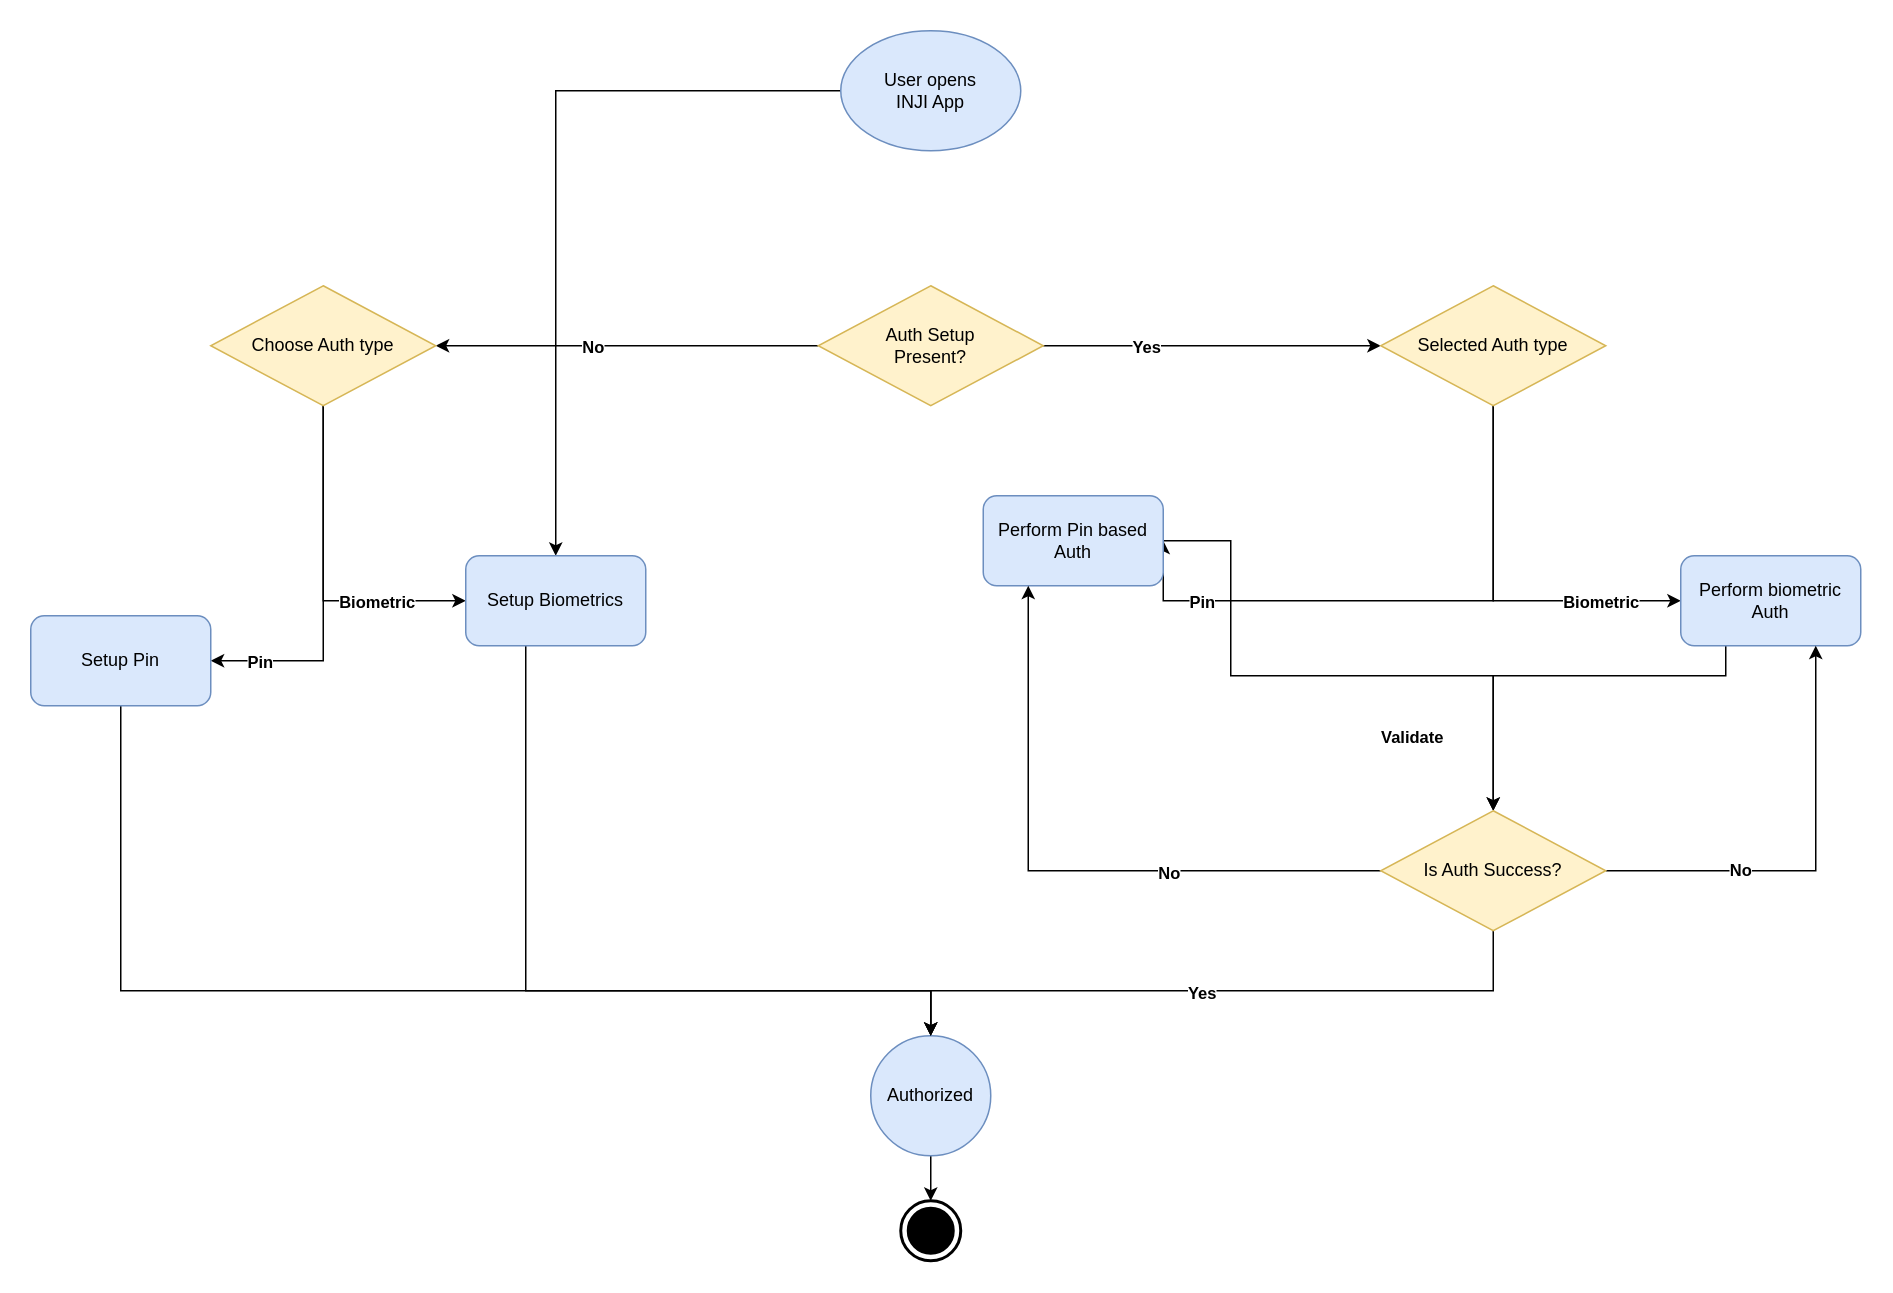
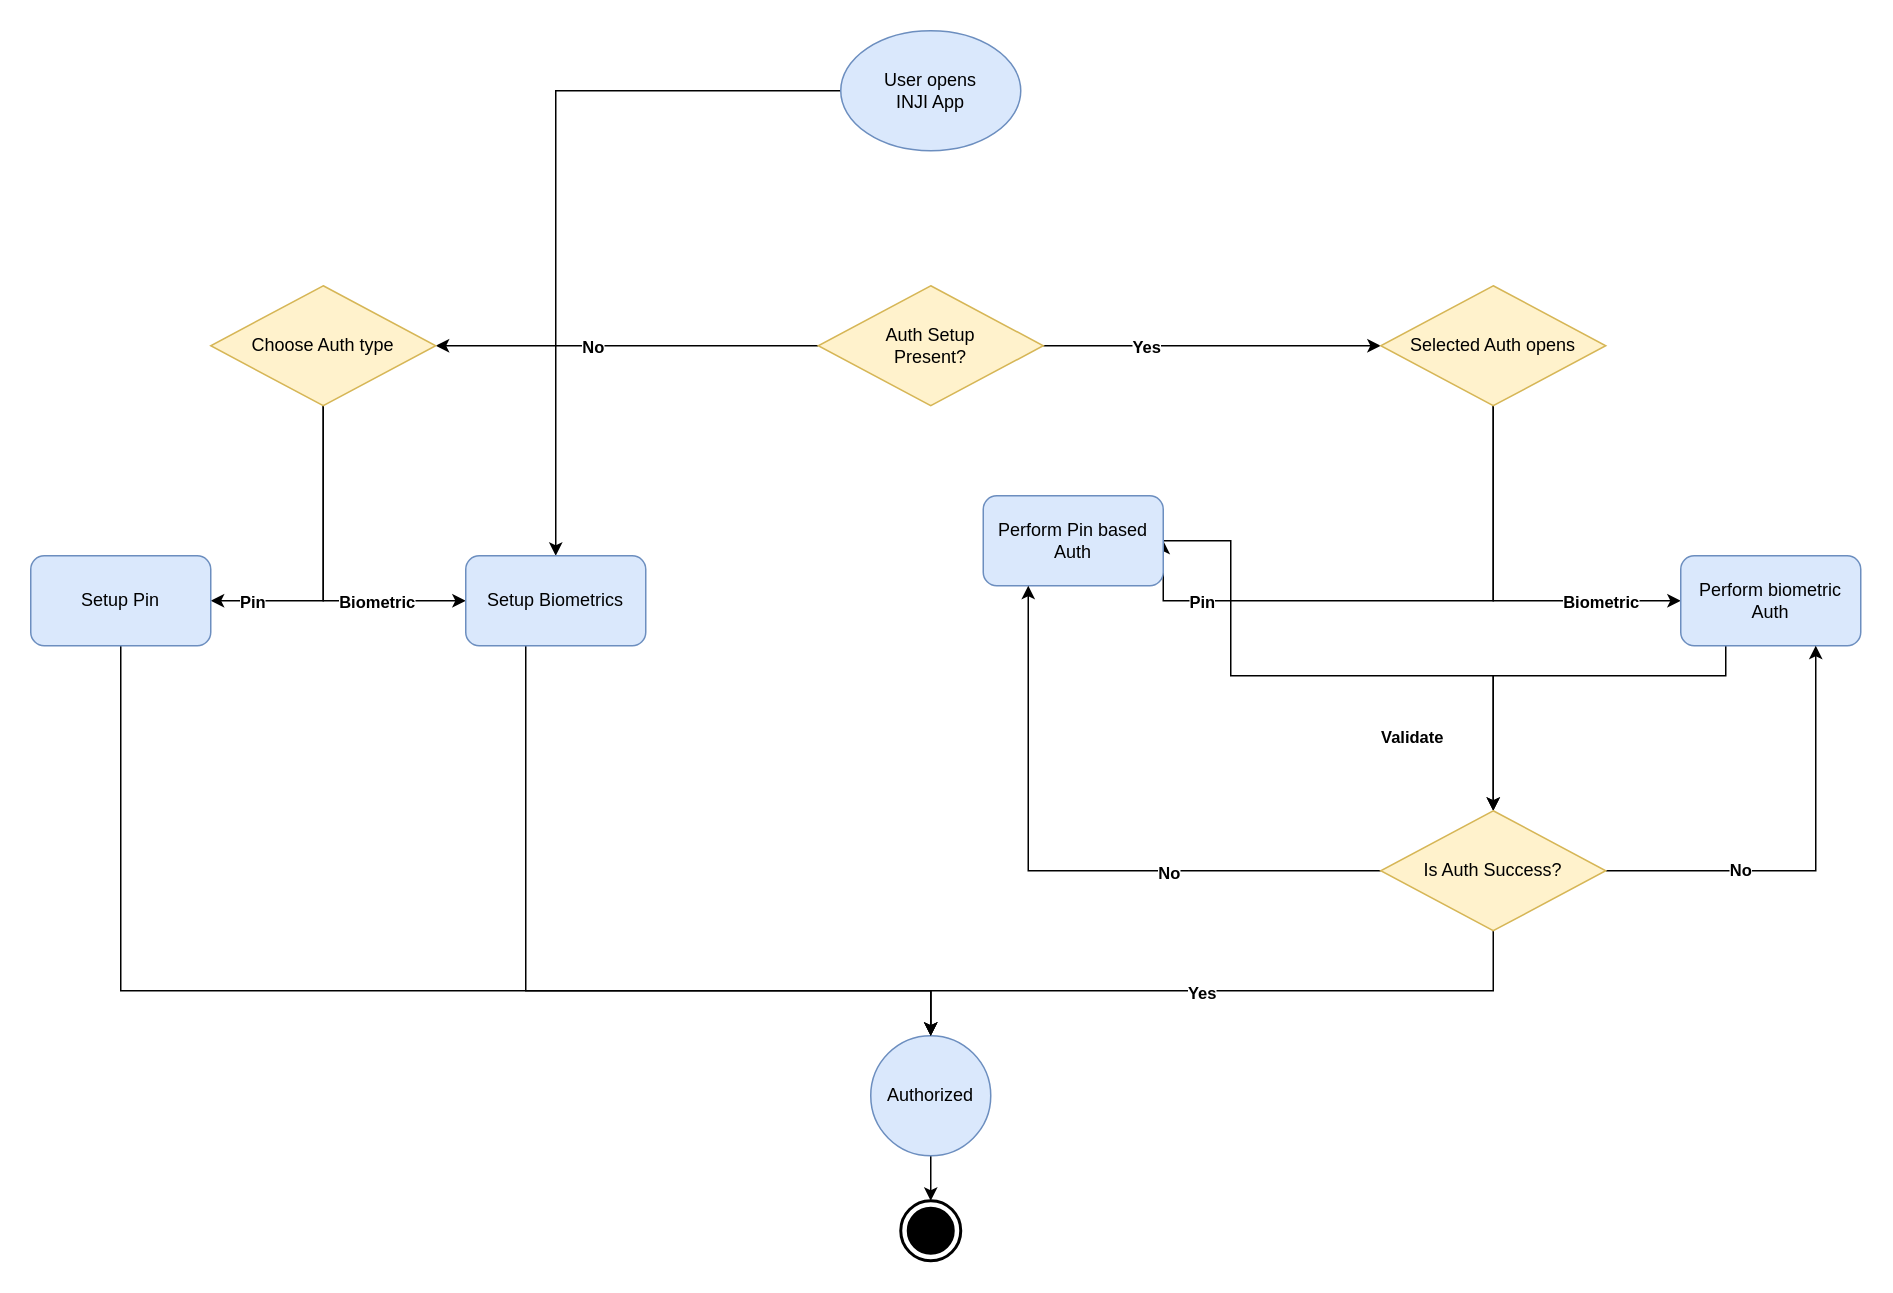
(1493, 346) -> (1493, 346)
(121, 661) -> (121, 601)
